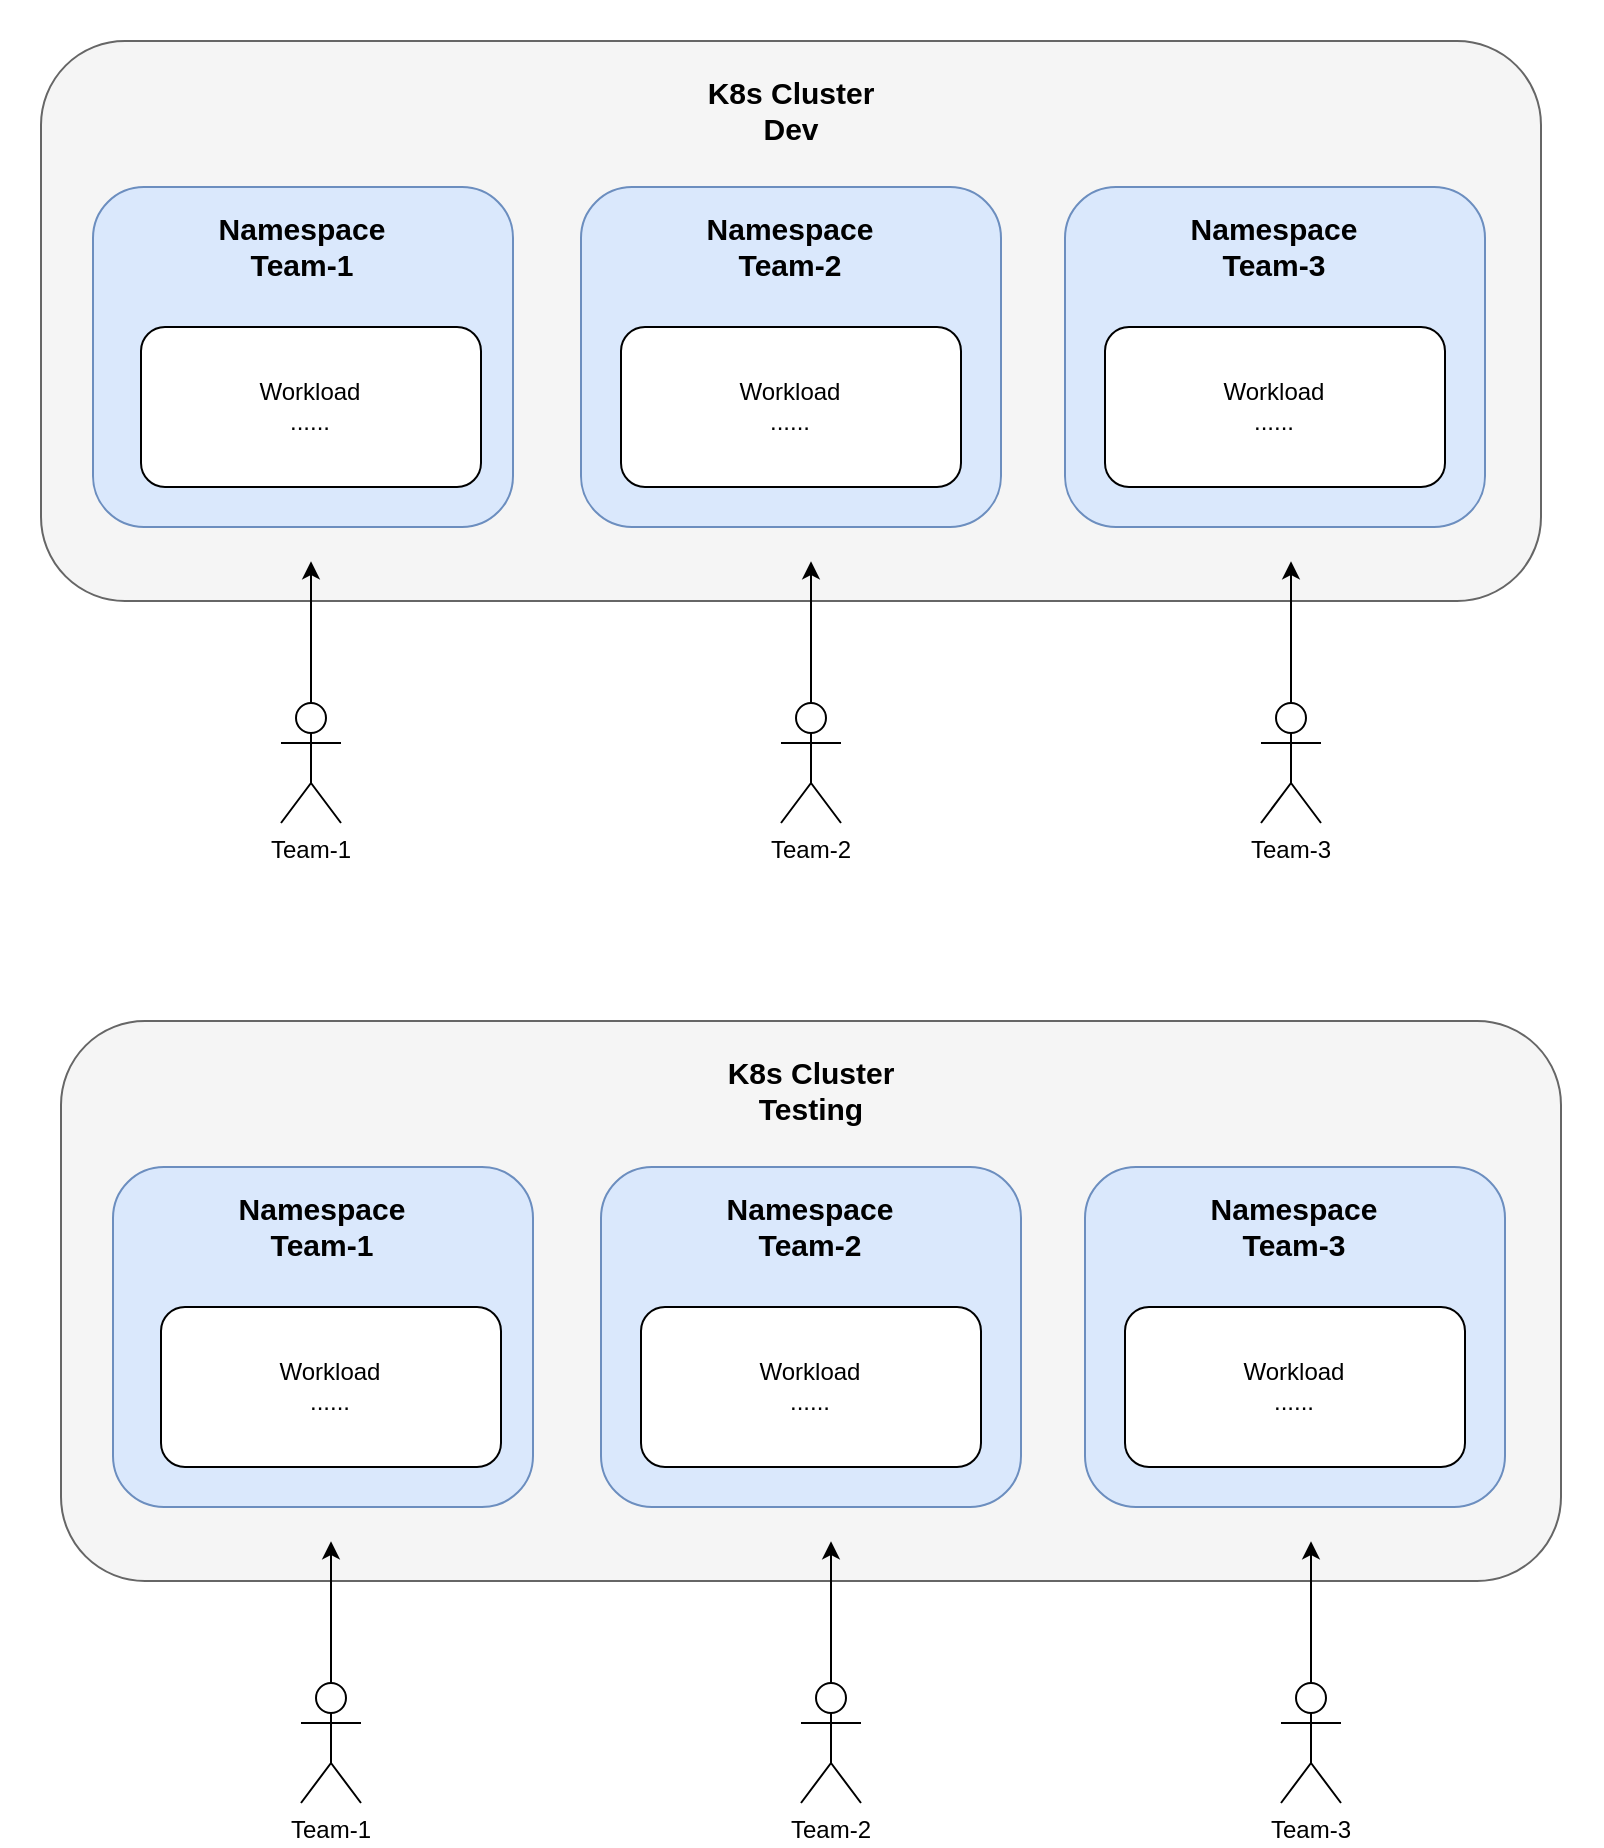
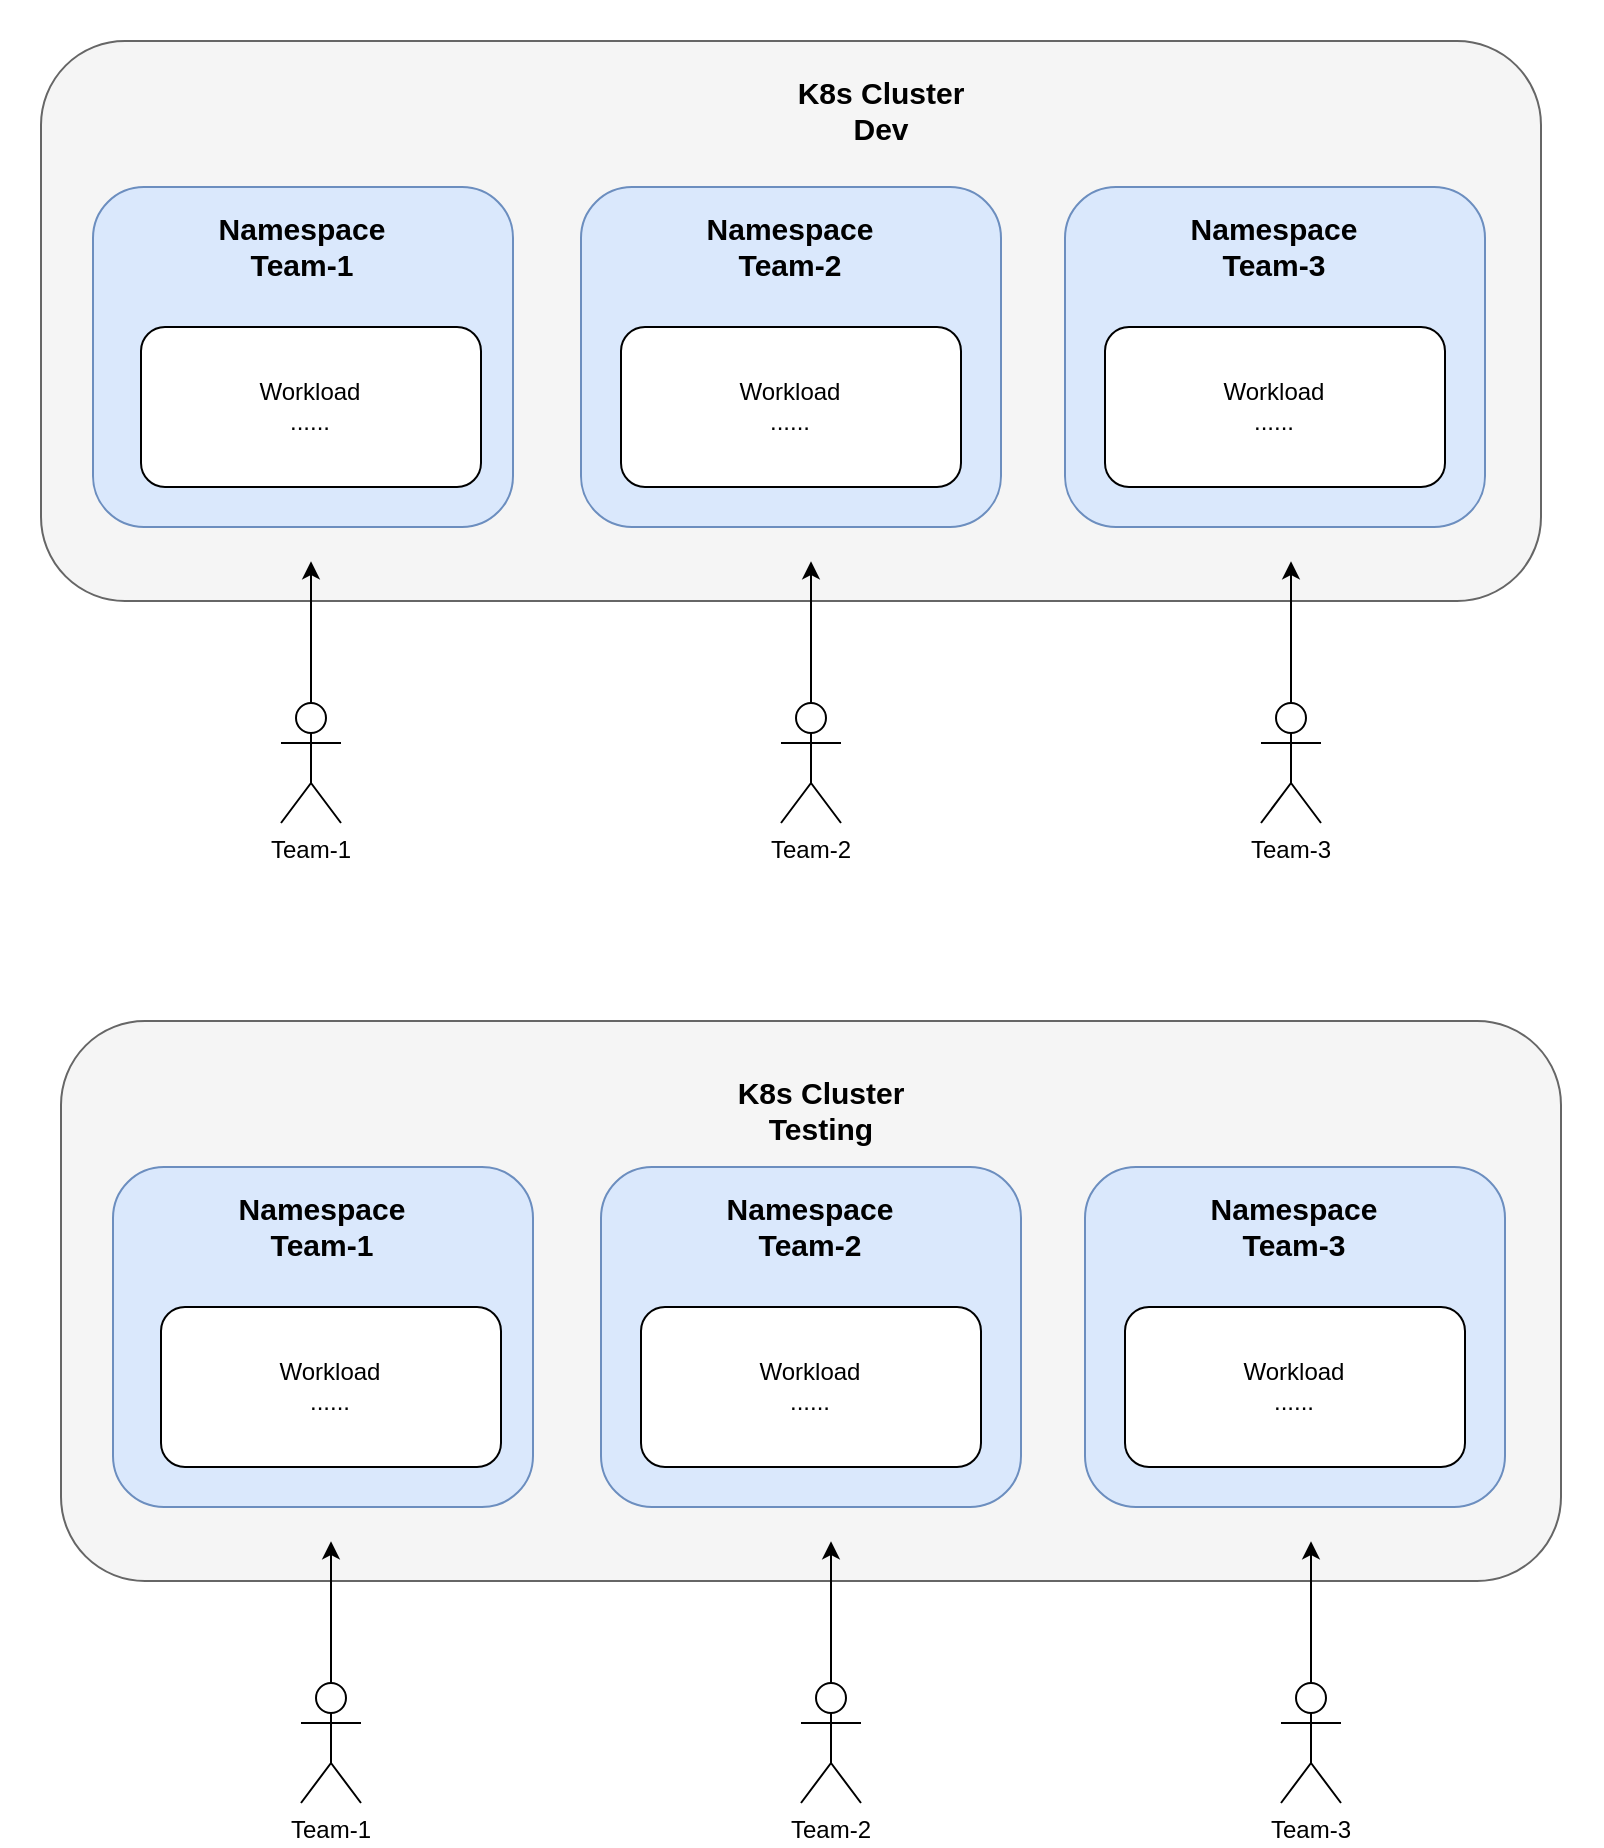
(791, 111) -> (881, 111)
(811, 1091) -> (821, 1111)
